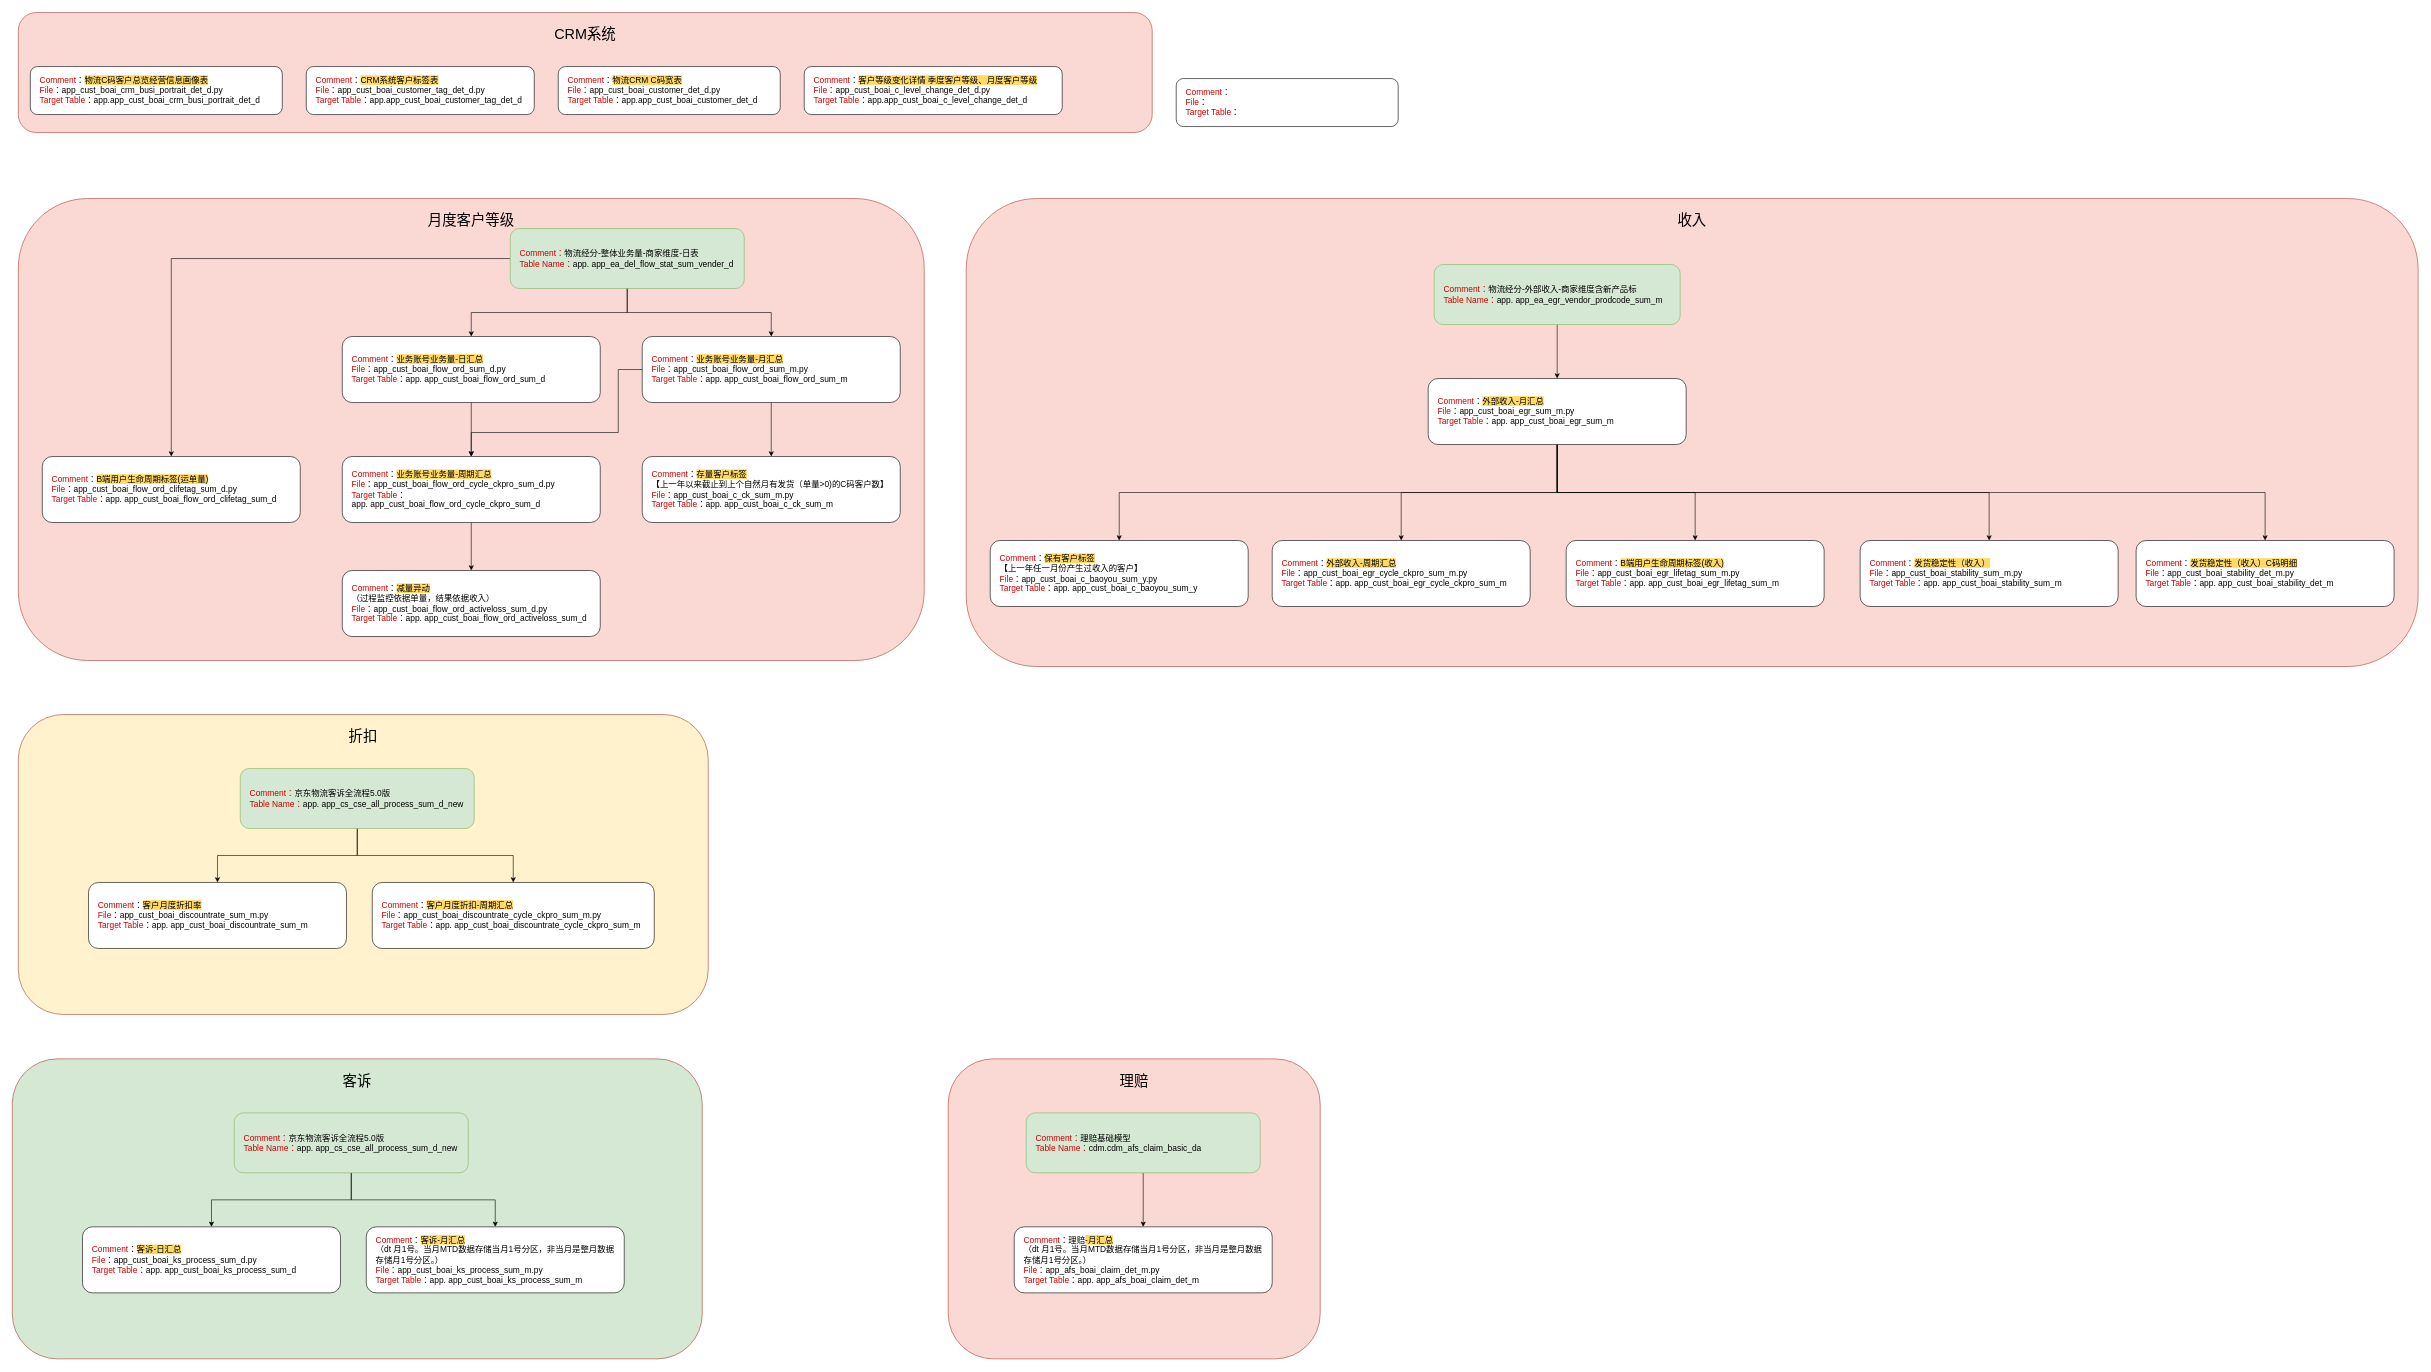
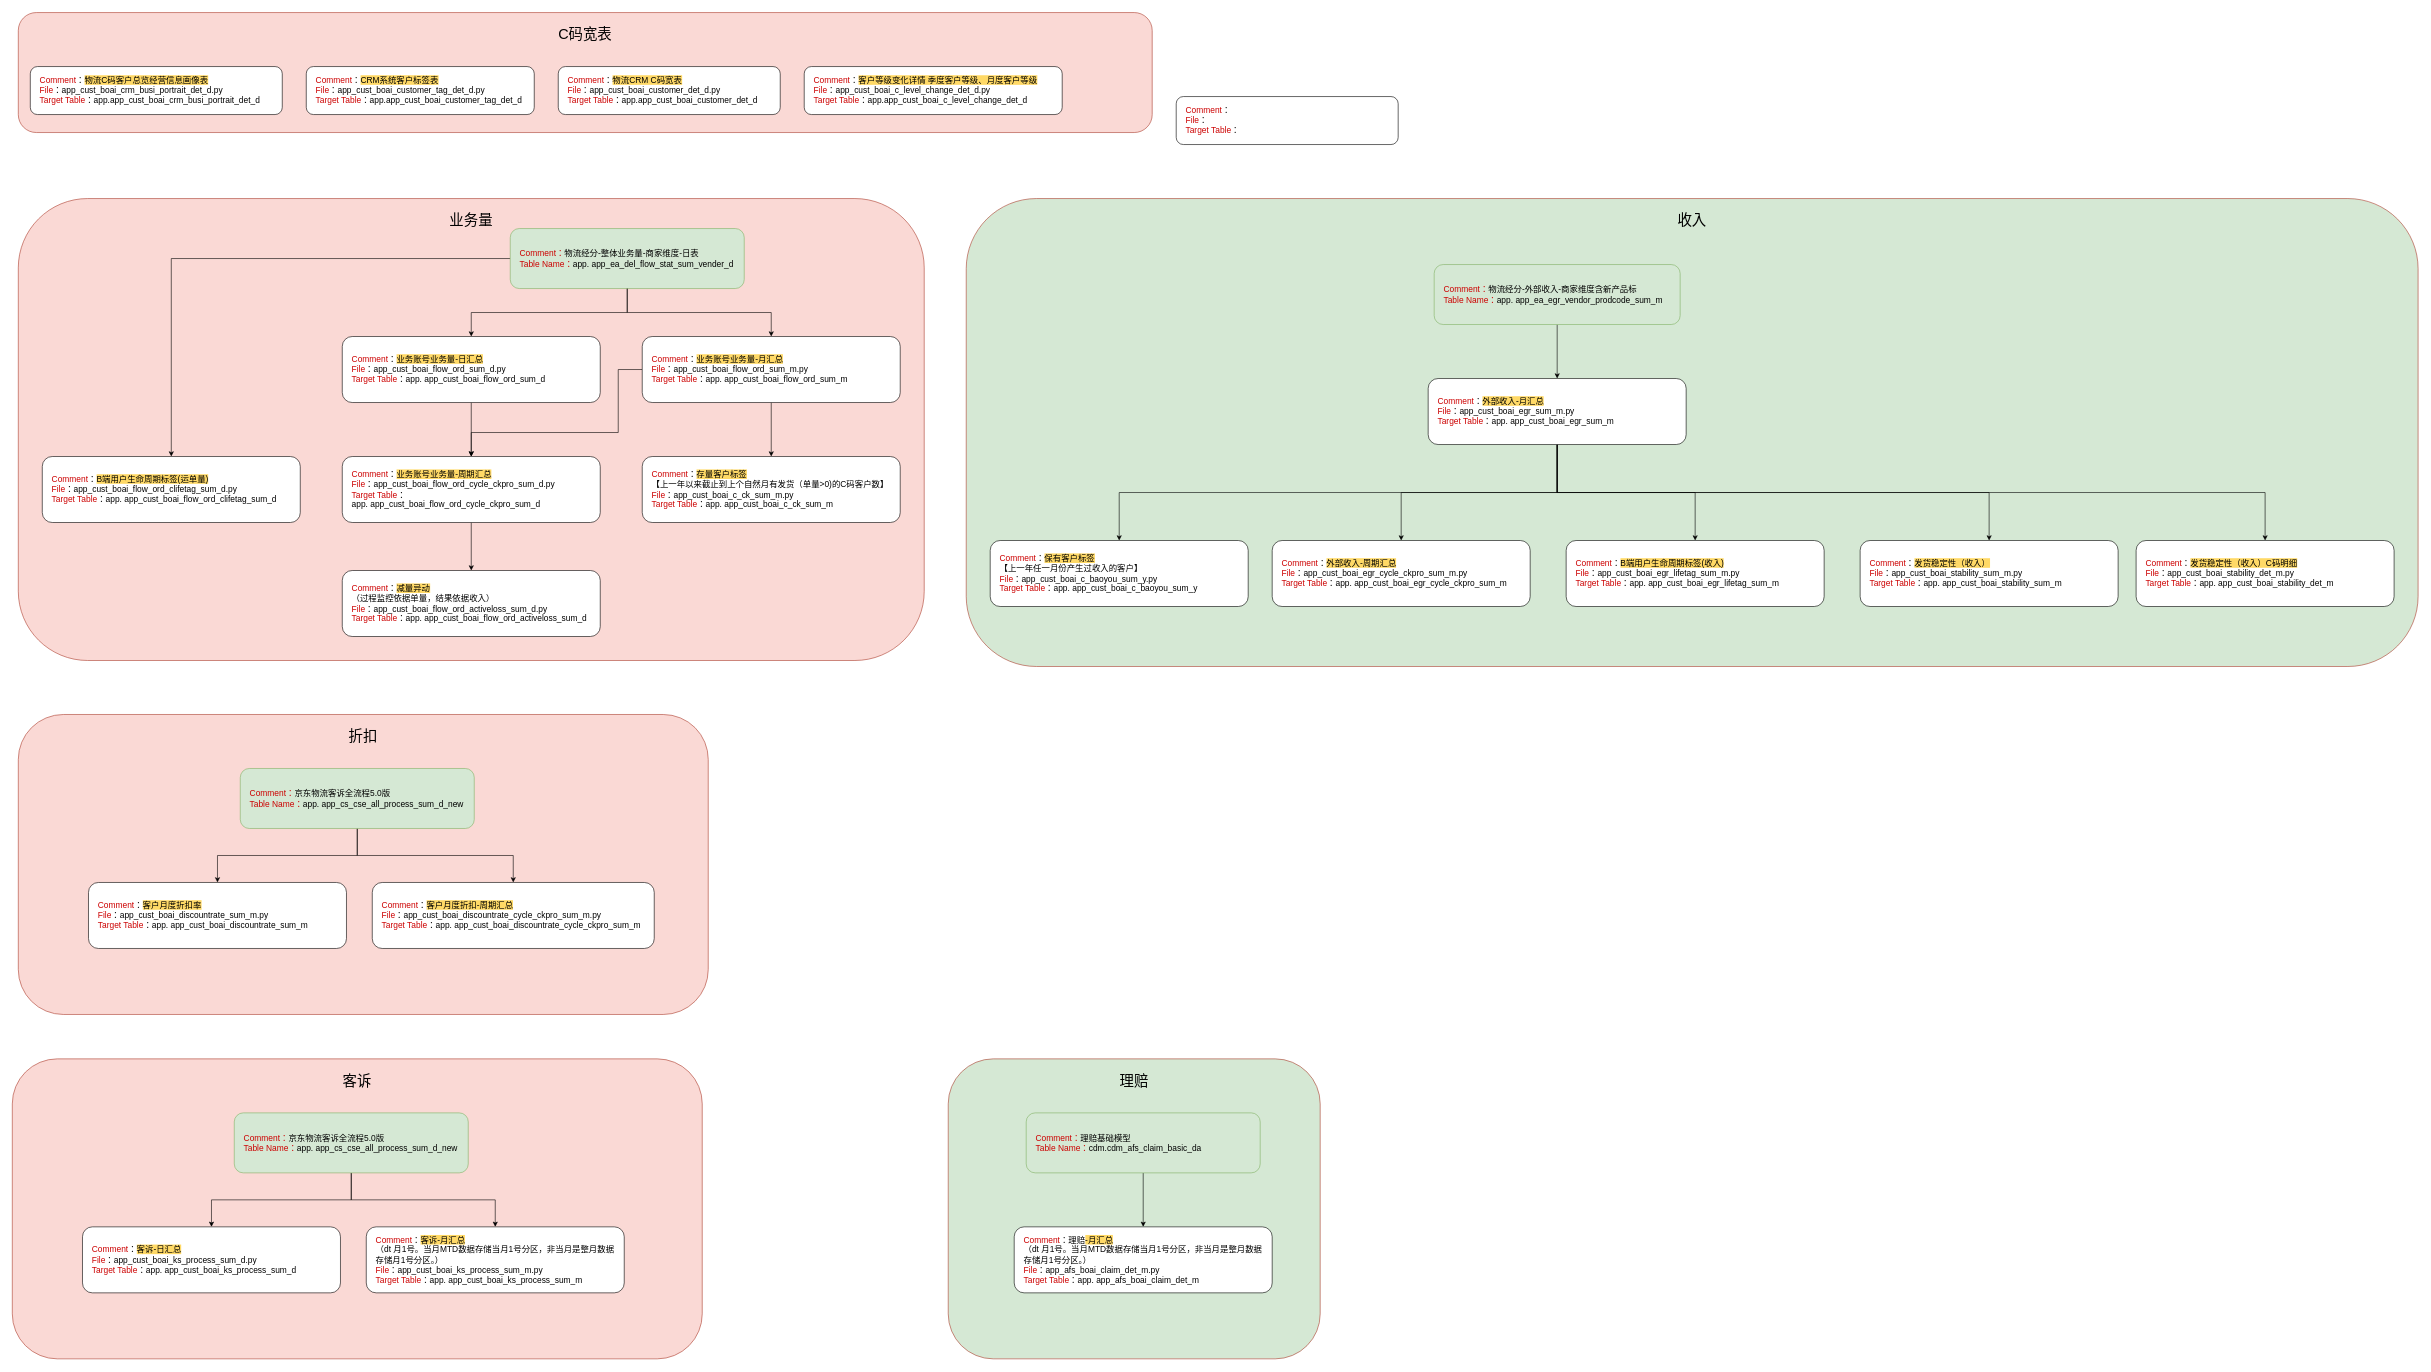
(585, 25) -> (585, 25)
(1287, 102) -> (1287, 120)
(471, 211) -> (471, 211)
(1692, 432) -> (1692, 432)
(363, 864) -> (363, 864)
(357, 1209) -> (357, 1209)
(1134, 1209) -> (1134, 1209)
